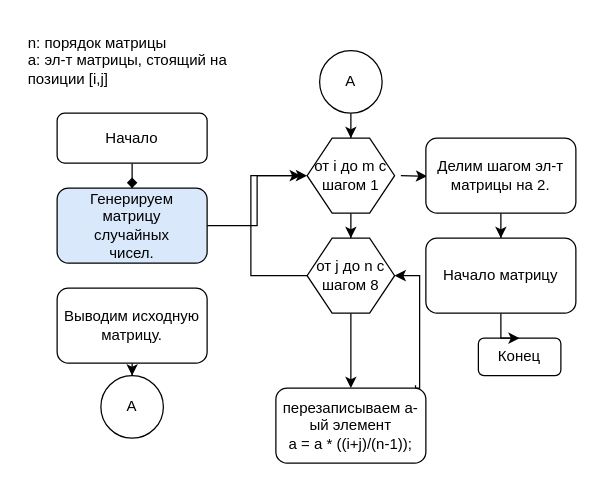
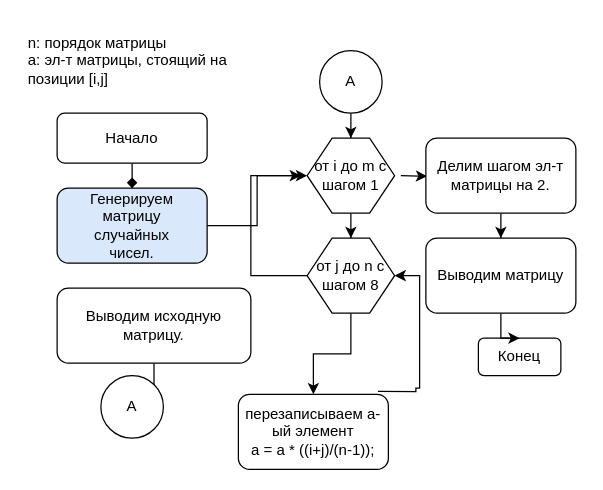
(501, 276) -> (501, 276)
(132, 326) -> (154, 326)
(351, 426) -> (313, 432)
